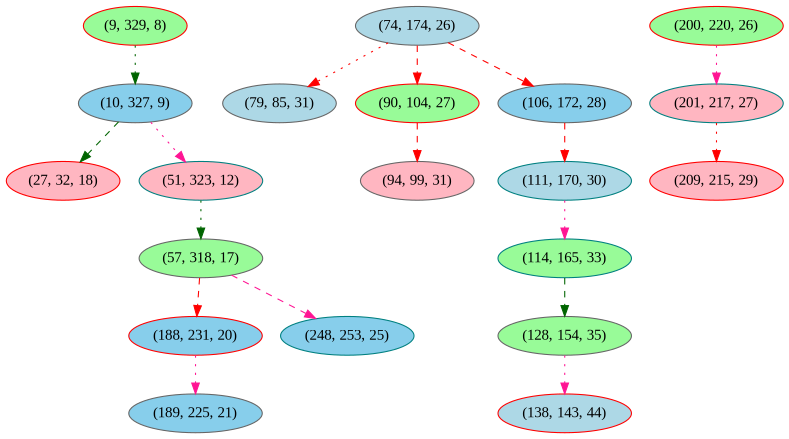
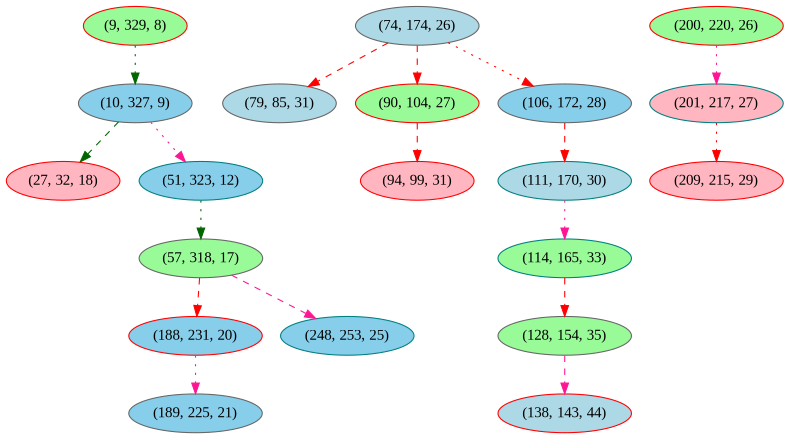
(353, 62) -> (353, 62)
(486, 62) -> (486, 62)
(201, 181) -> (201, 181)
(417, 181) -> (417, 181)
(565, 292) -> (565, 292)
(565, 369) -> (565, 369)
